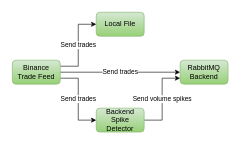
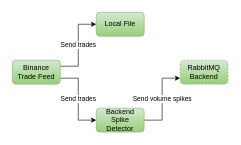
(120, 72) -> none
(204, 72) -> (204, 72)
